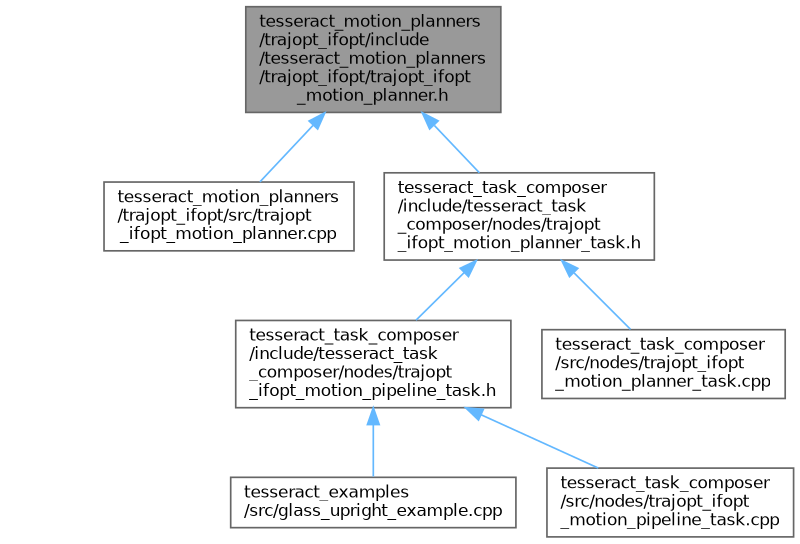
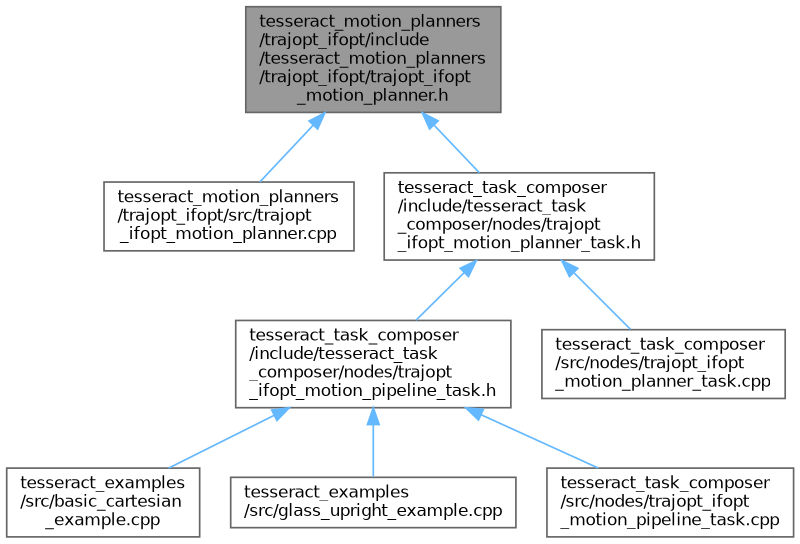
none -> (103, 502)
